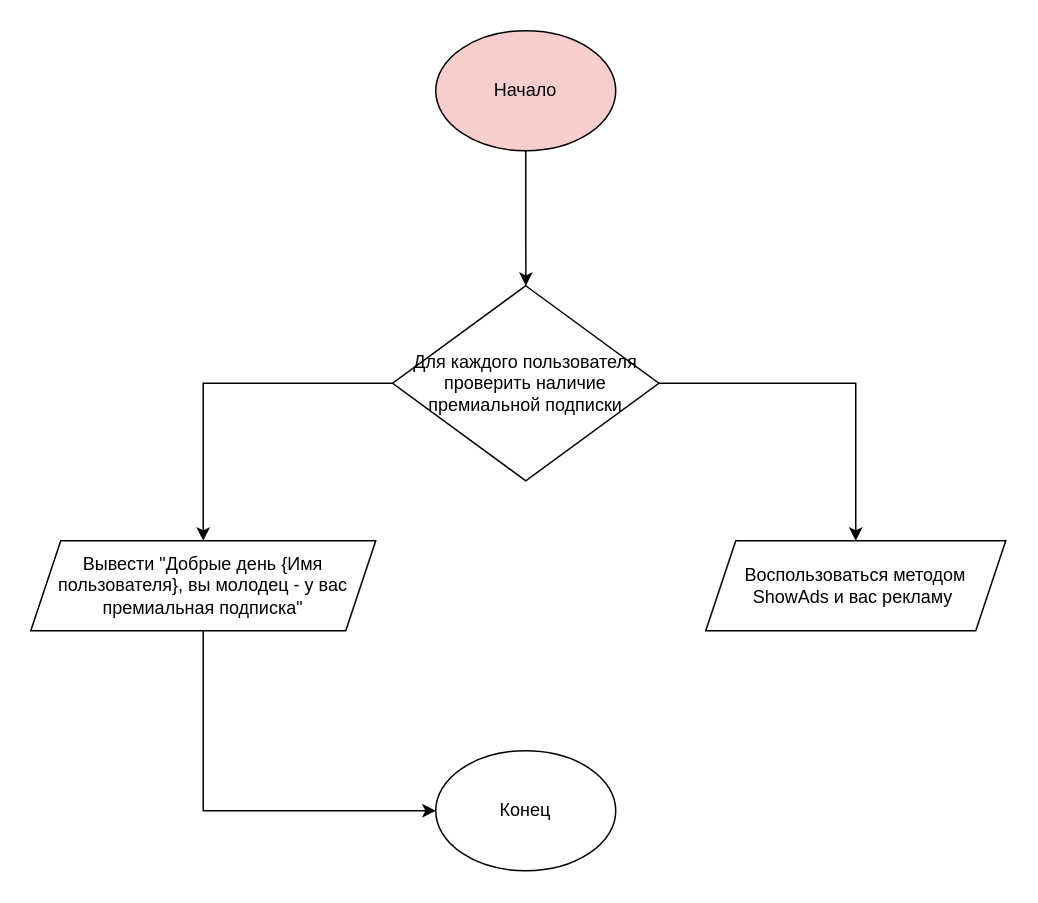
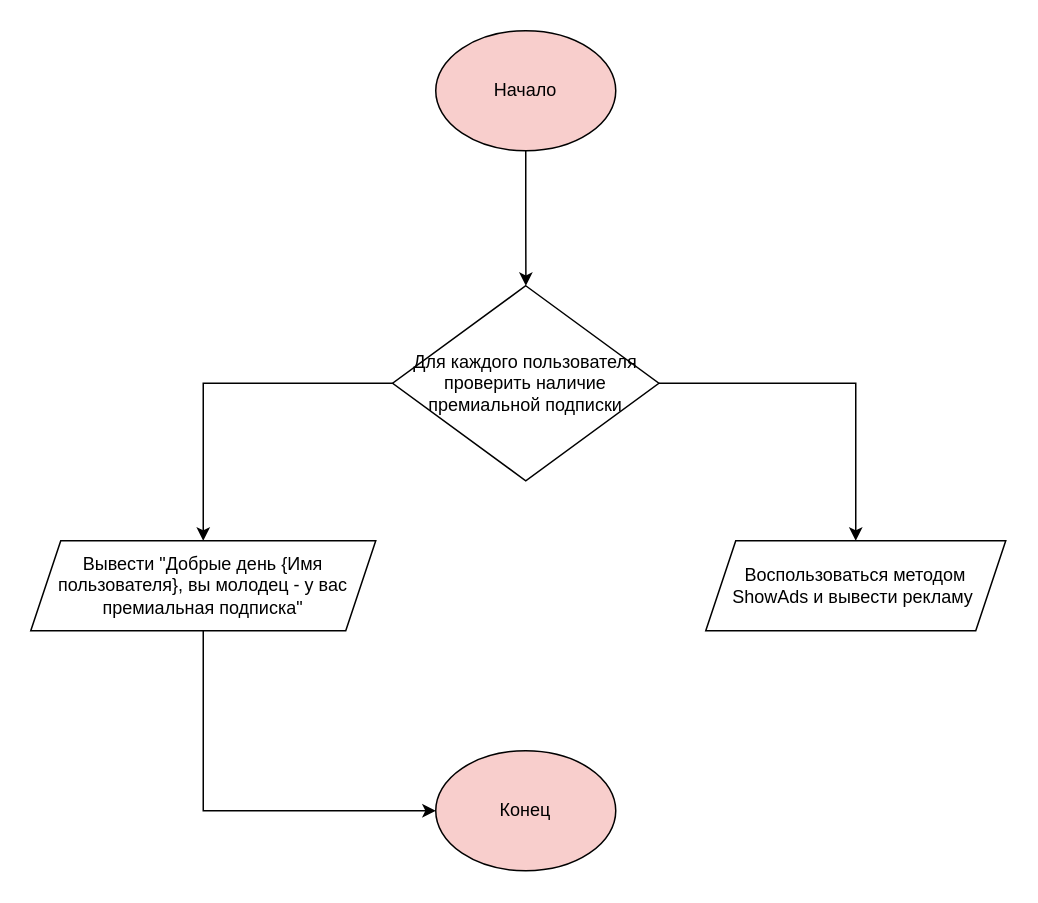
(856, 586) -> (856, 586)
(526, 811) -> (526, 811)
